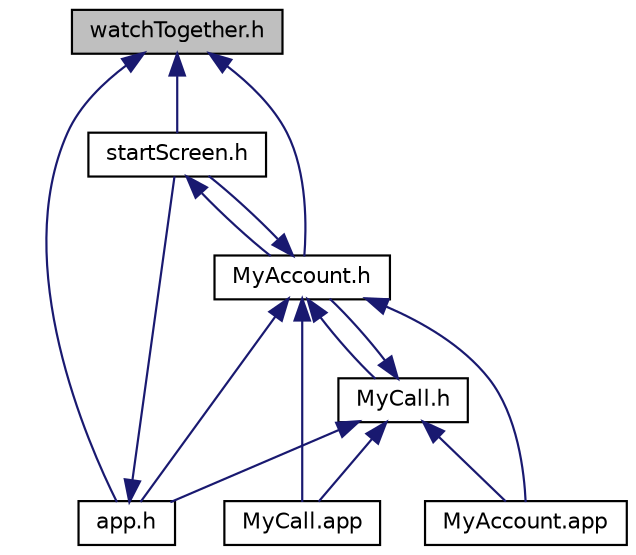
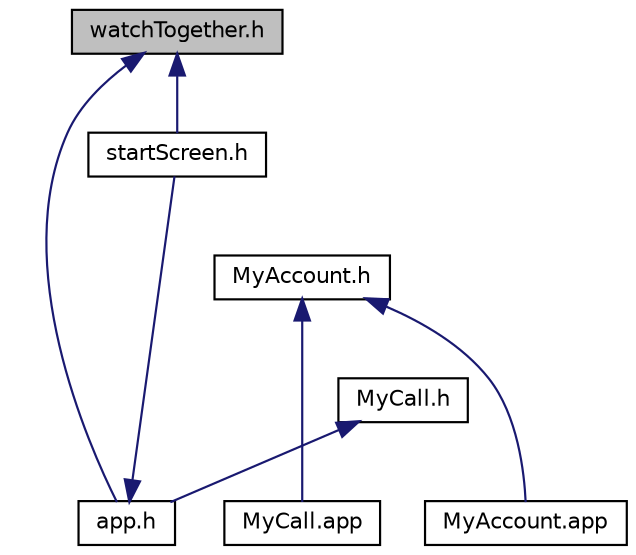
(294, 149) -> none
(244, 206) -> none
(235, 226) -> none
(359, 329) -> none
(347, 349) -> none
(208, 409) -> none
(472, 469) -> none
(345, 470) -> none
